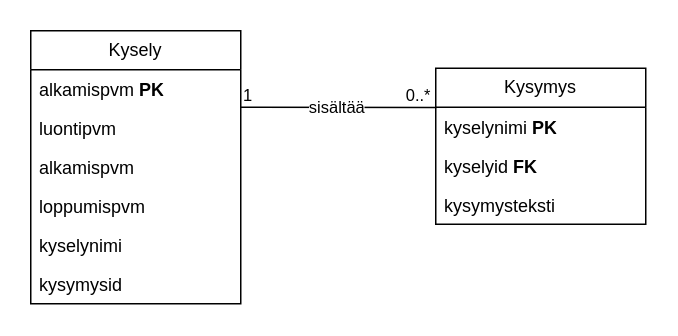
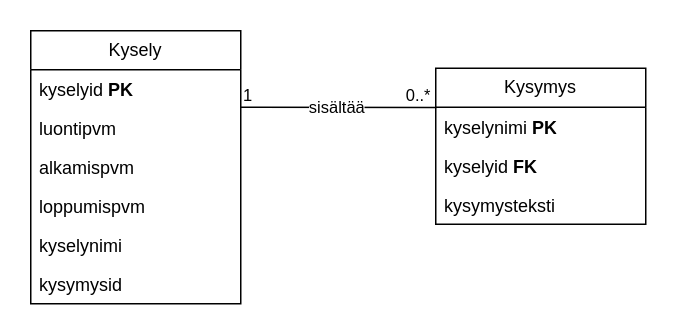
(98, 91) -> (88, 91)
